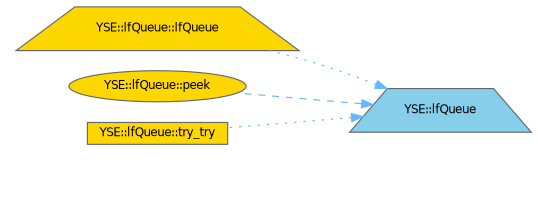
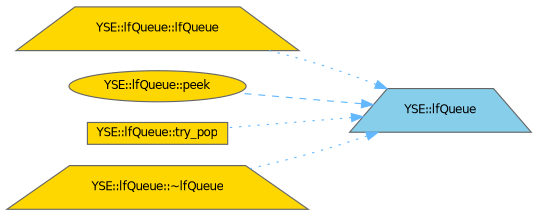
(158, 133) -> (158, 133)
none -> (158, 187)
